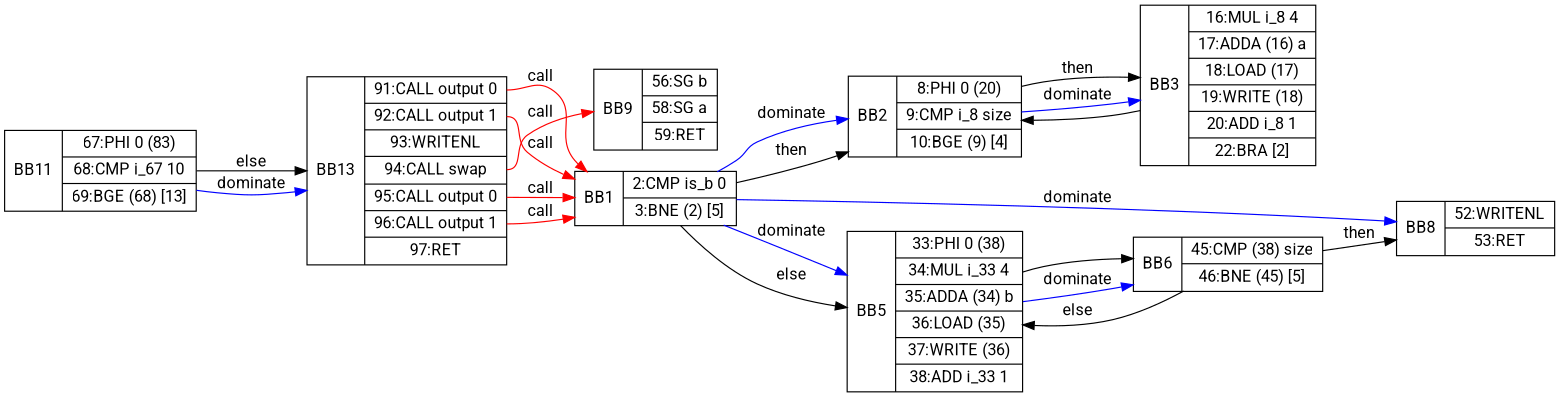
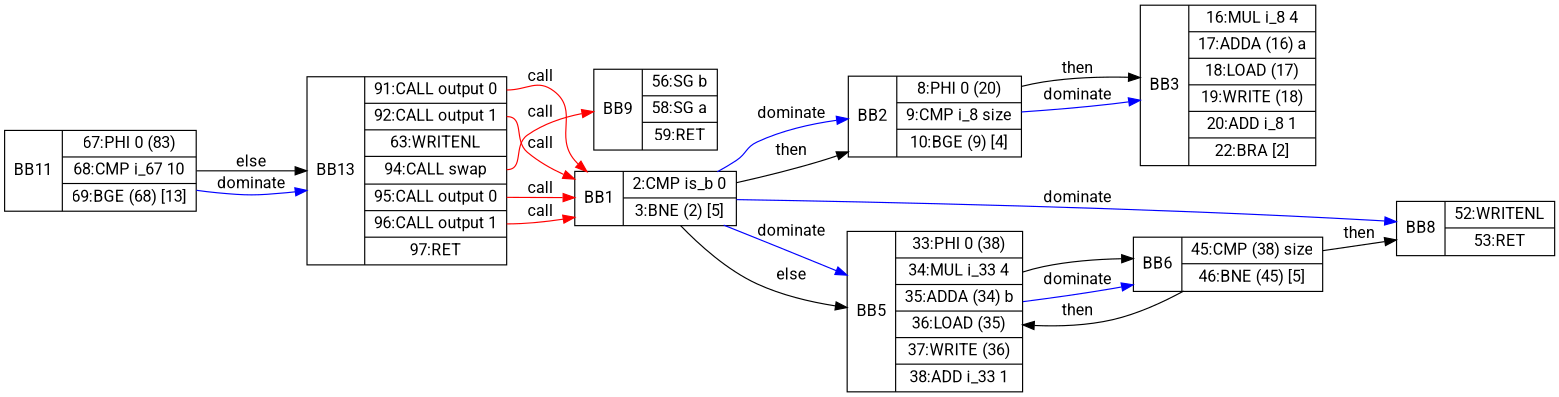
(1087, 118) -> none
(436, 143) -> (436, 143)
(1078, 311) -> (1078, 311)
